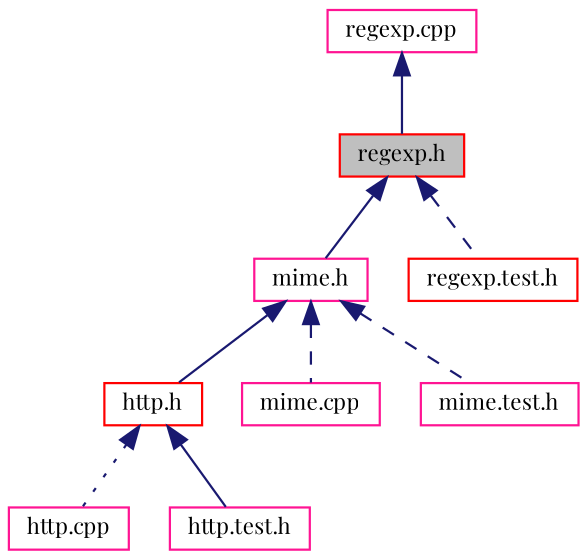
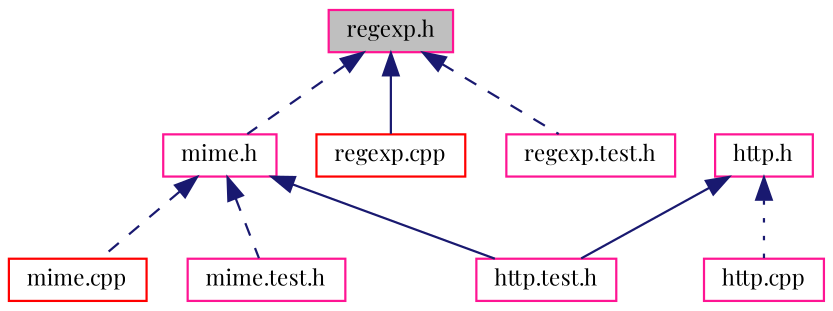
(402, 31) -> (391, 155)
(402, 105) -> (391, 105)
(402, 155) -> (391, 31)
(349, 227) -> (296, 100)
(493, 280) -> (591, 155)
(223, 349) -> (394, 222)
(153, 404) -> (764, 155)
(311, 404) -> (78, 280)
